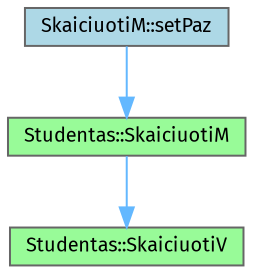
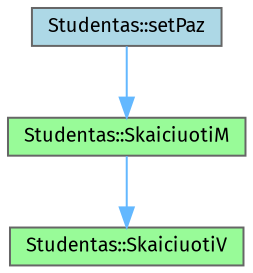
(127, 27) -> (127, 27)
